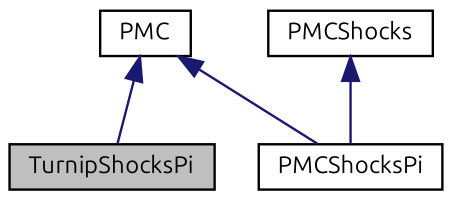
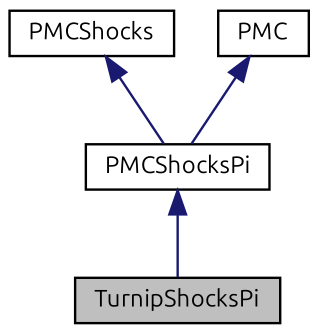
(126, 112) -> (178, 246)
